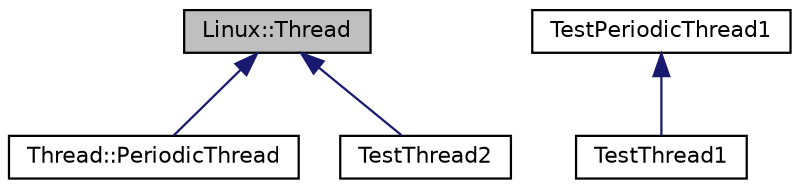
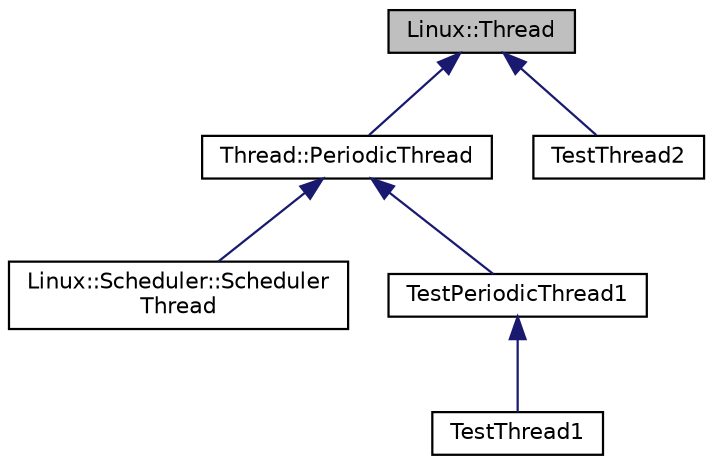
none -> (441, 233)
none -> (179, 295)
